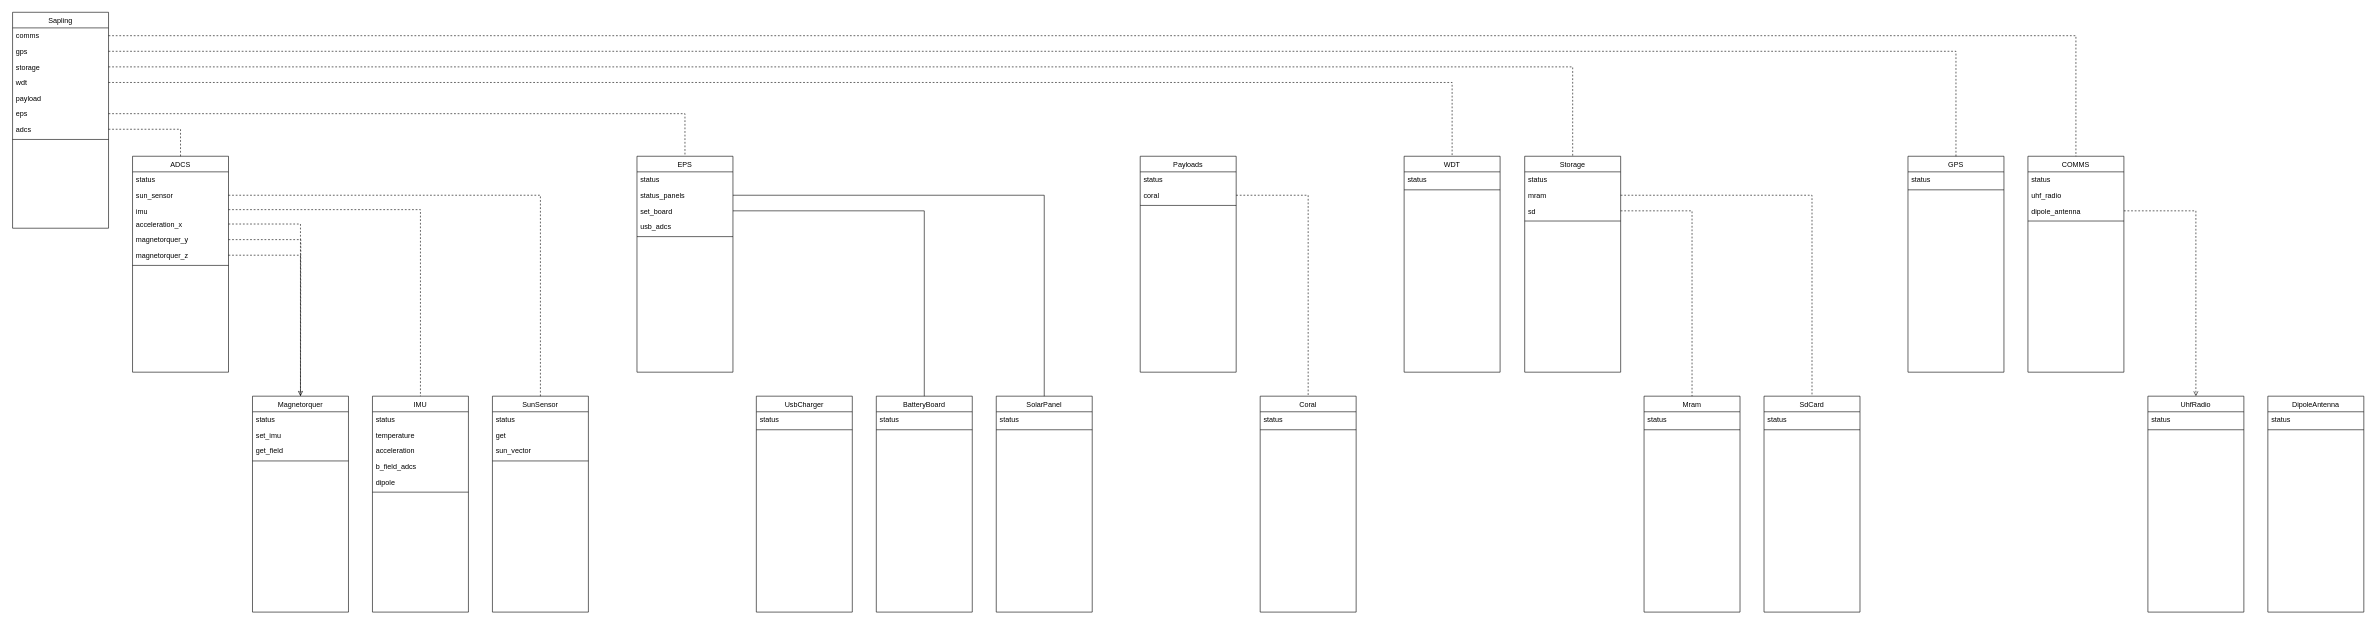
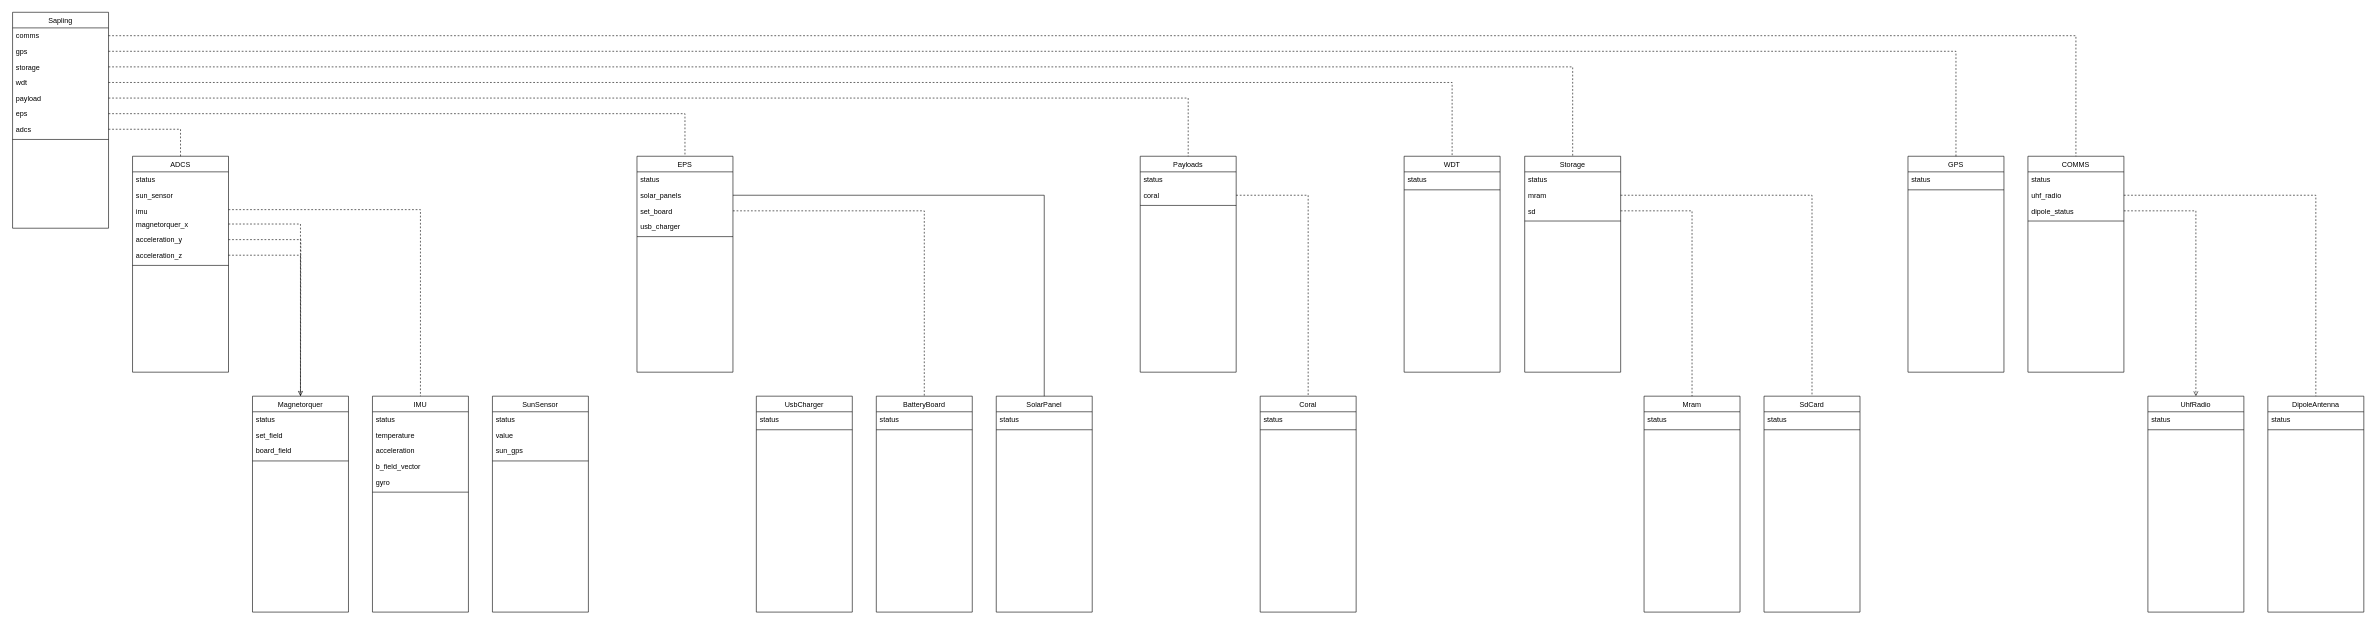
none -> (677, 98)
(485, 195) -> none
(665, 196) -> (663, 196)
none -> (2316, 200)
(921, 211) -> (921, 211)
(2058, 211) -> (2056, 211)
(162, 224) -> (164, 224)
(656, 227) -> (662, 227)
(164, 240) -> (162, 240)
(164, 256) -> (162, 256)
(269, 436) -> (272, 436)
(502, 436) -> (505, 436)
(272, 451) -> (276, 451)
(516, 451) -> (510, 451)
(398, 467) -> (402, 467)
(386, 482) -> (384, 482)
